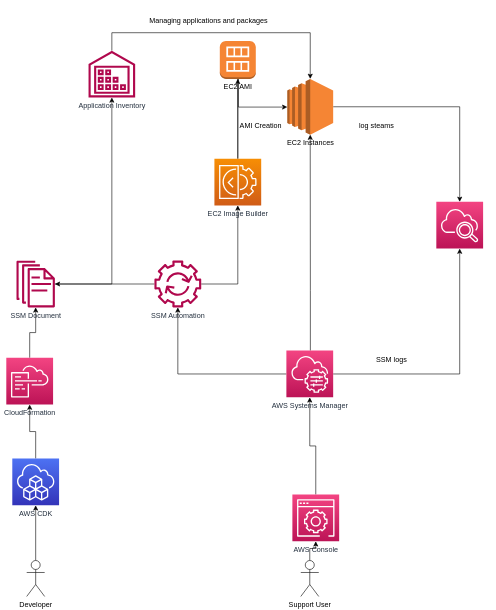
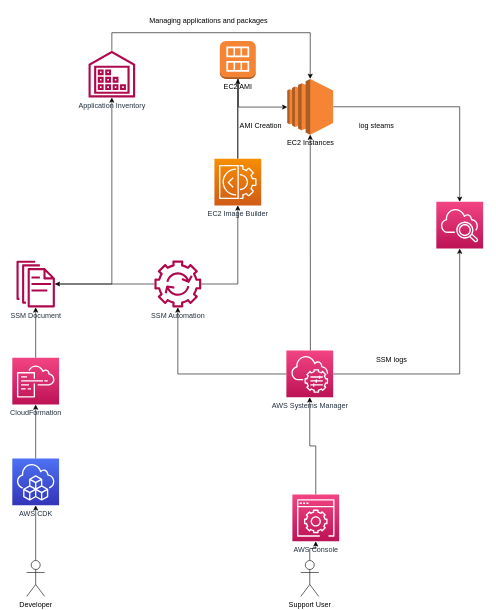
(30, 381) -> (36, 381)
